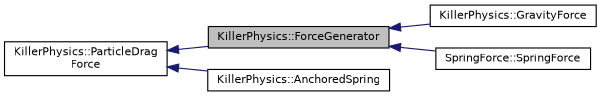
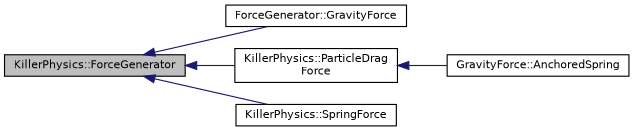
(513, 16) -> (316, 16)
(193, 48) -> (216, 65)
(513, 59) -> (316, 115)
(299, 80) -> (538, 65)
